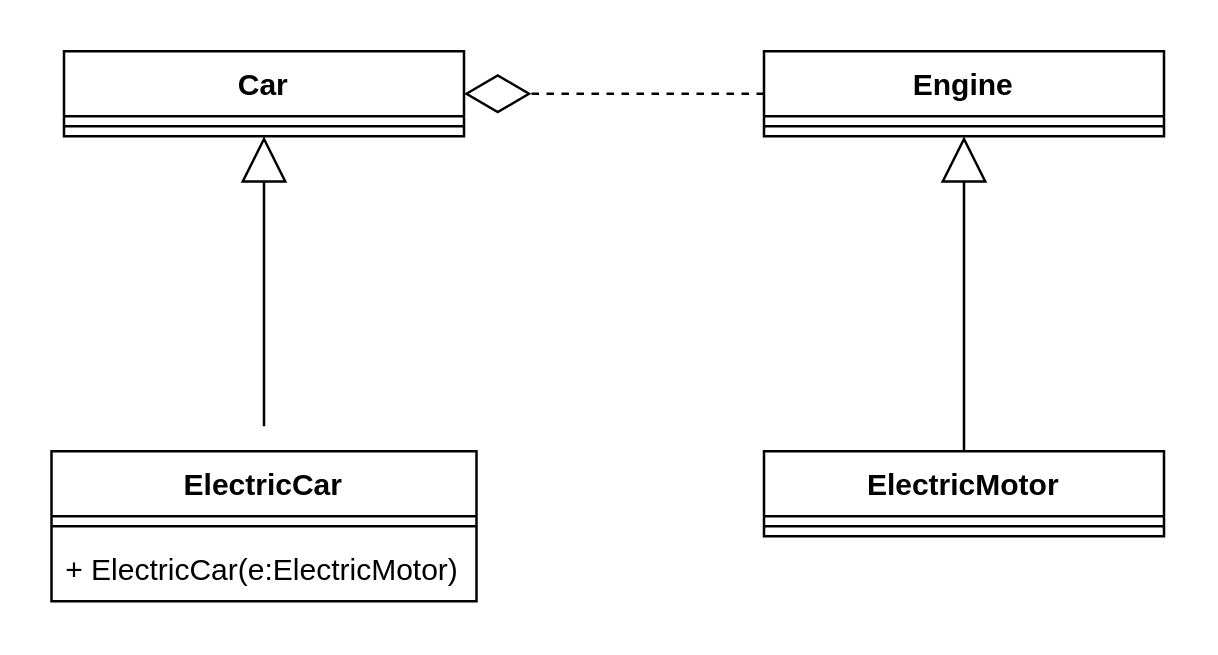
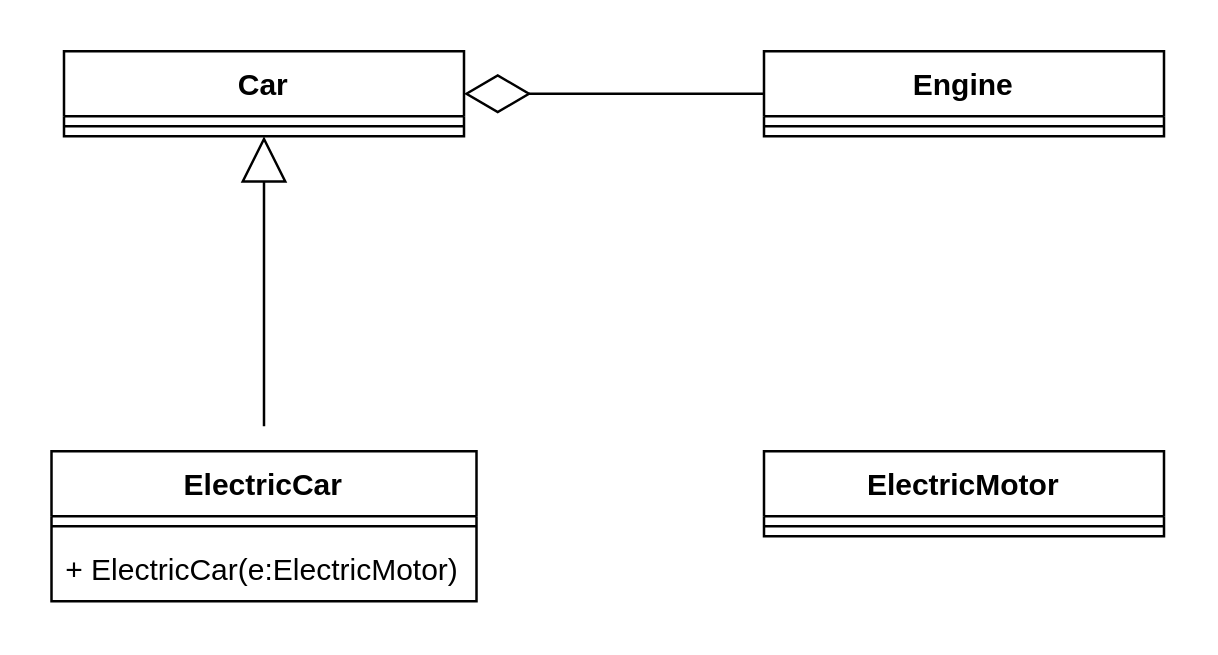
(643, 94) -> (643, 94)
(964, 317) -> none
